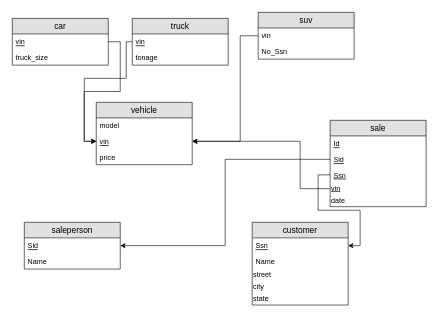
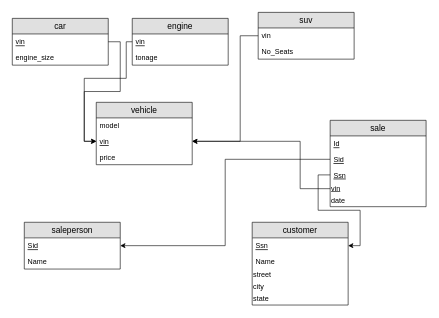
(180, 27) -> (180, 27)
(274, 52) -> (278, 52)
(35, 58) -> (36, 58)
